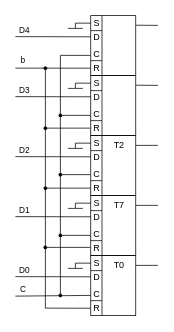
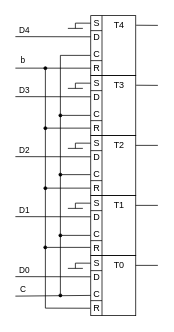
none -> (119, 25)
none -> (119, 85)
(119, 205) -> (119, 205)
